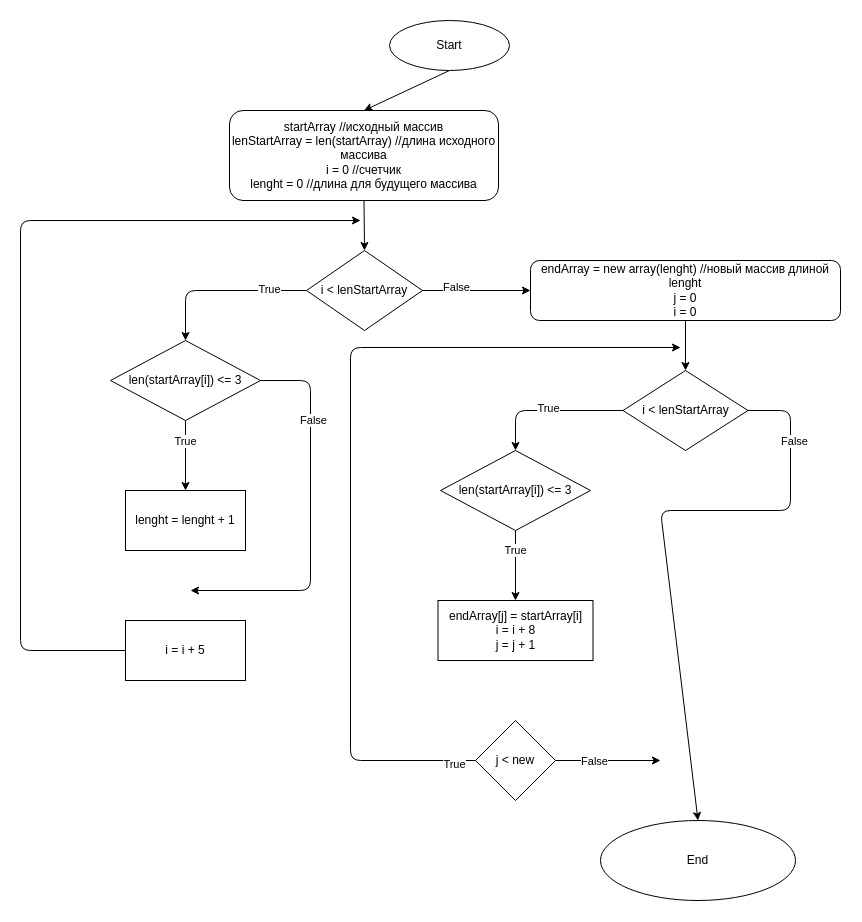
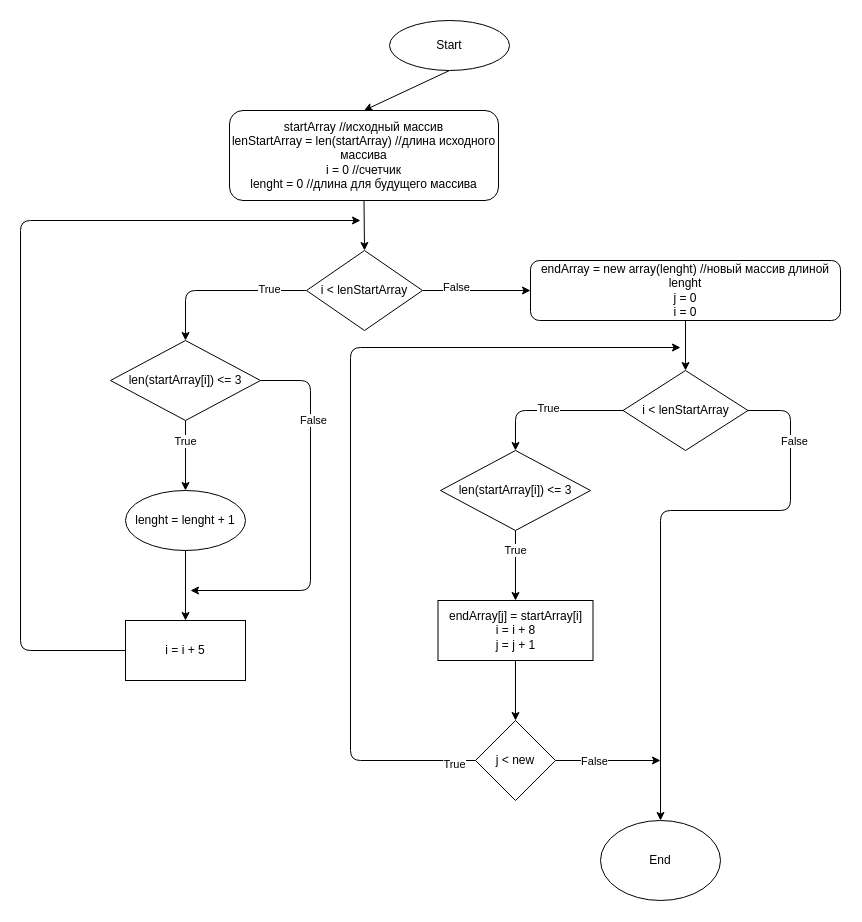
(186, 521) -> (186, 521)
none -> (186, 582)
none -> (516, 687)
(698, 861) -> (661, 861)
